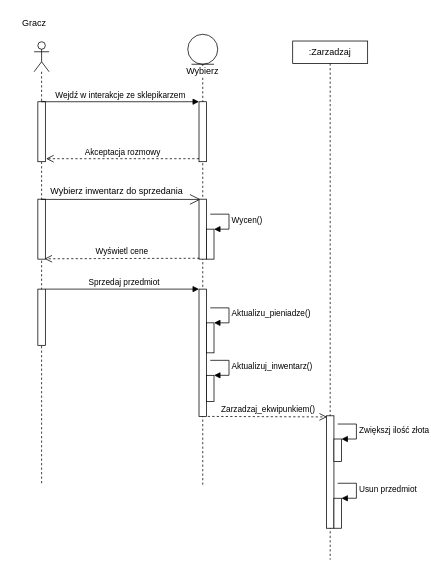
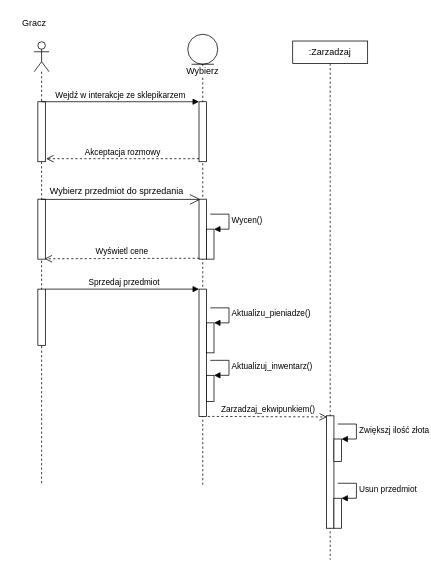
(117, 192) -> (117, 192)
